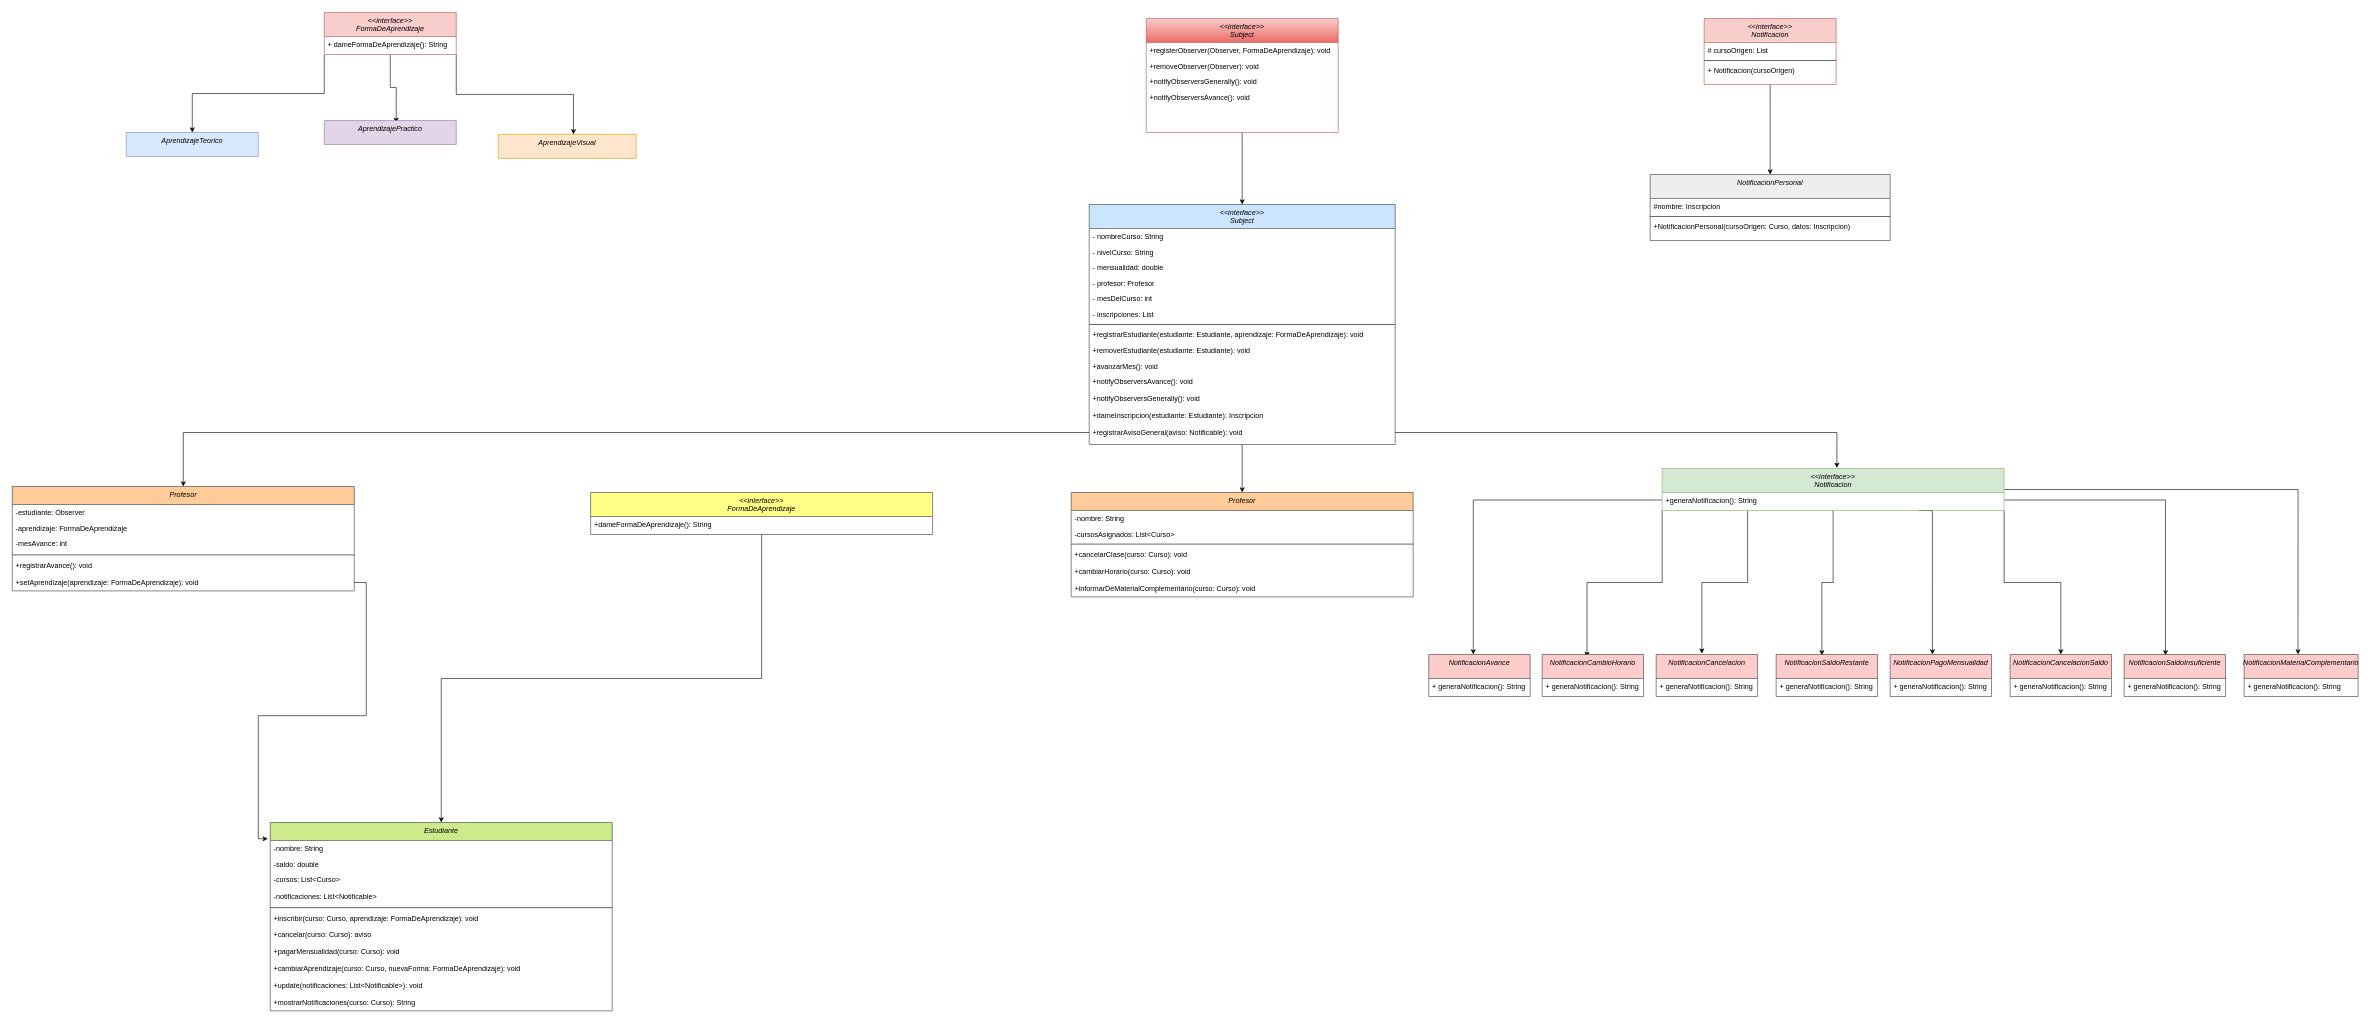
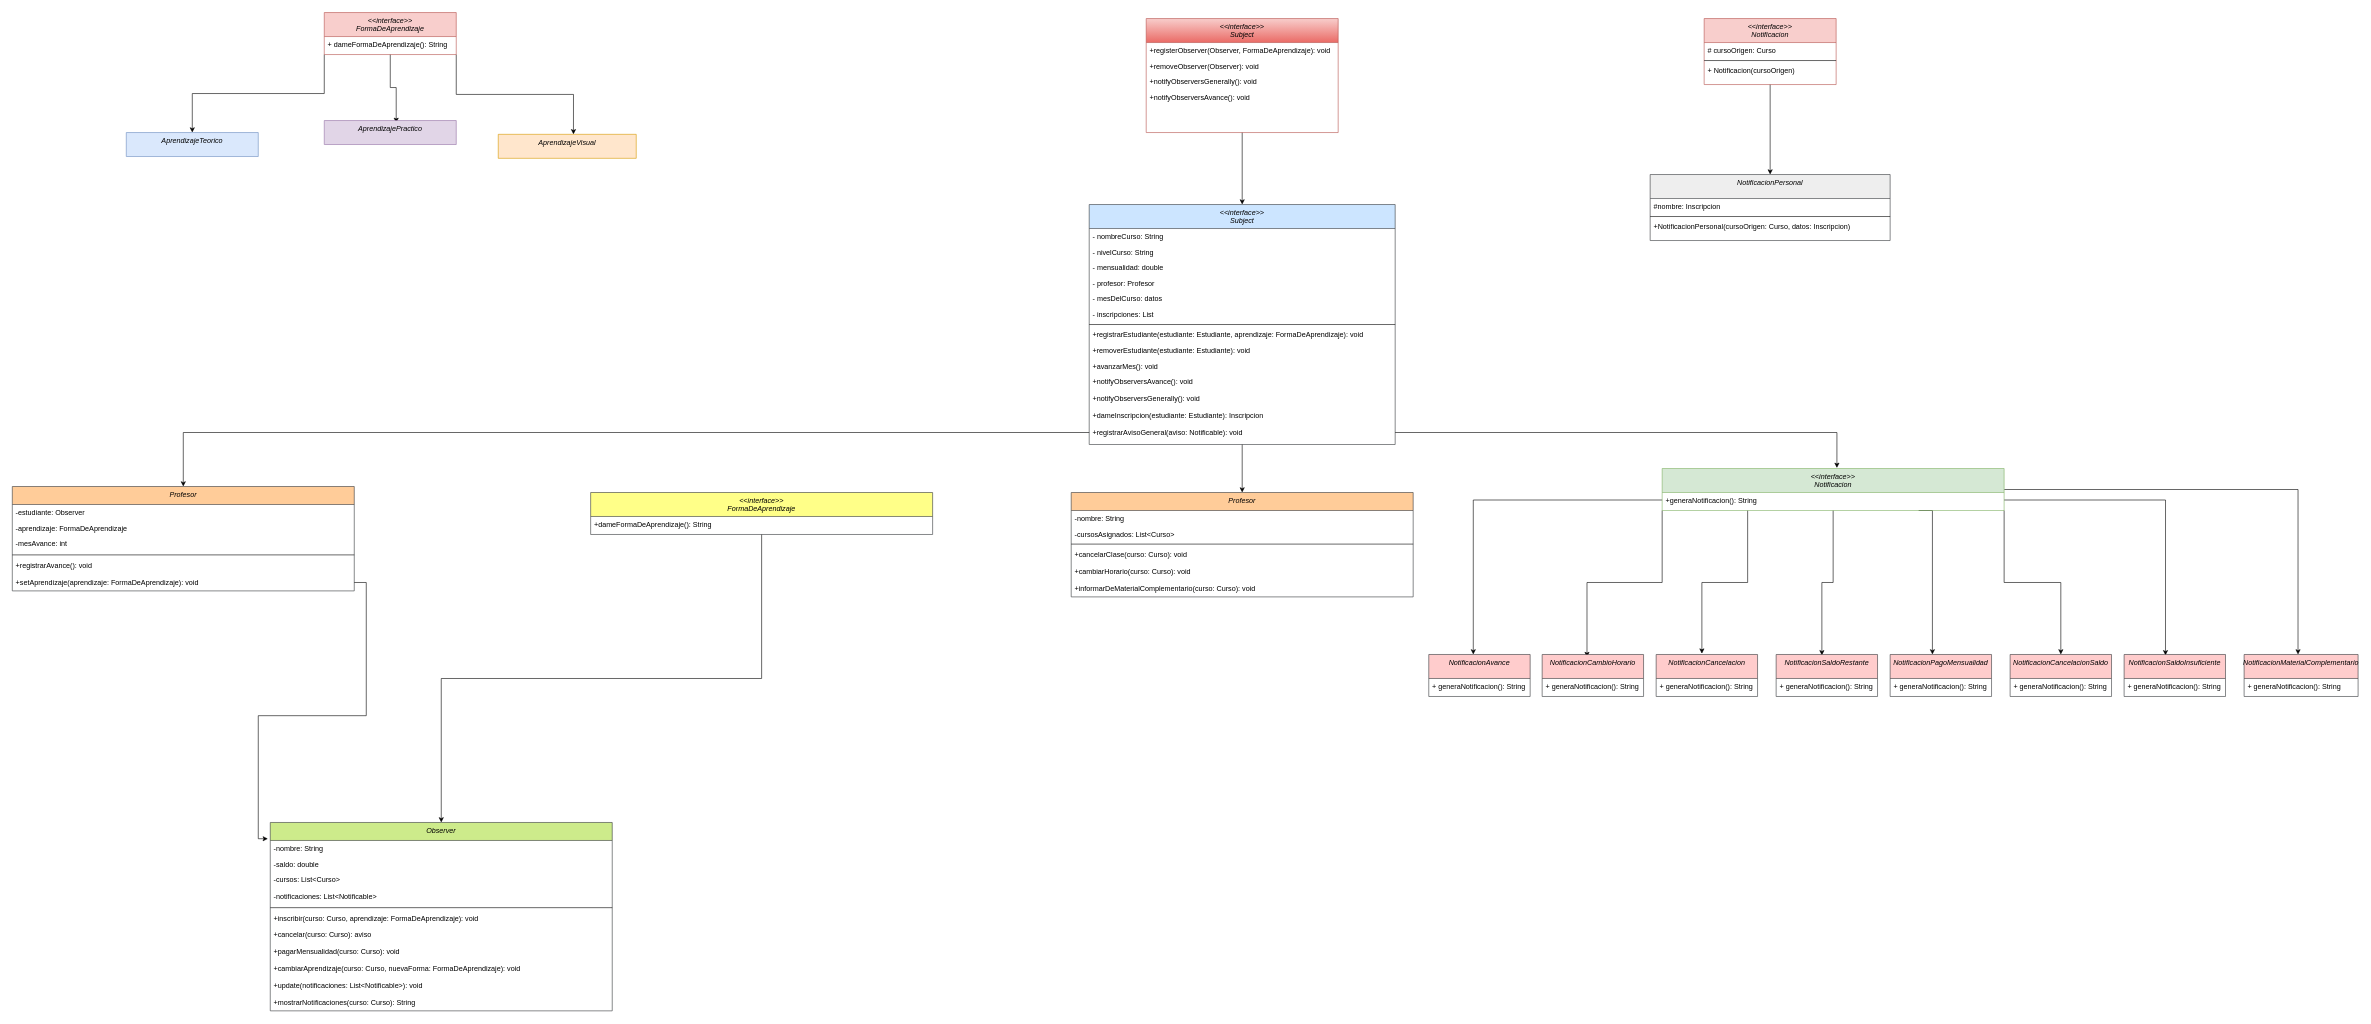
(1741, 50) -> (1744, 50)
(1124, 299) -> (1129, 299)
(441, 830) -> (441, 830)
